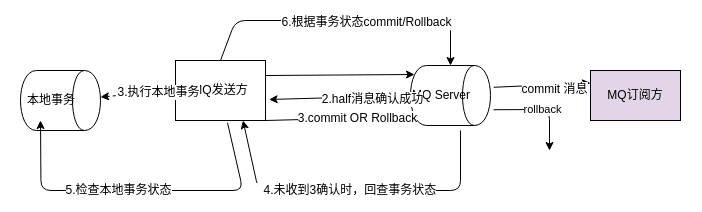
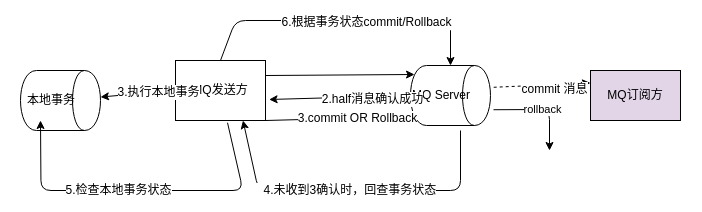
(509, 87) -> (509, 87)
(114, 96) -> (114, 96)
